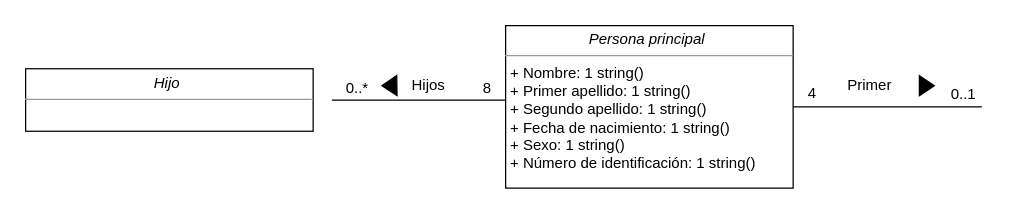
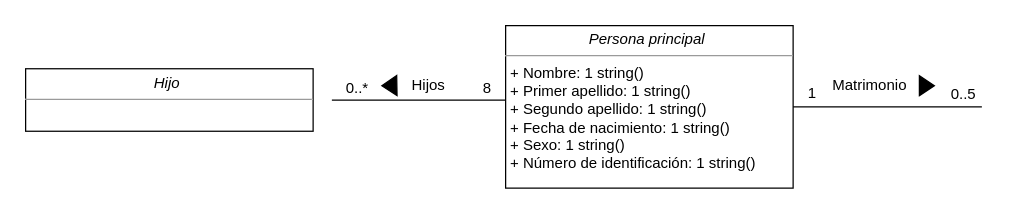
(870, 86) -> (870, 86)
(813, 93) -> (813, 93)
(964, 94) -> (964, 94)
